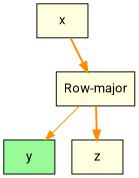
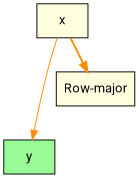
(66, 120) -> (44, 84)
(97, 157) -> none
